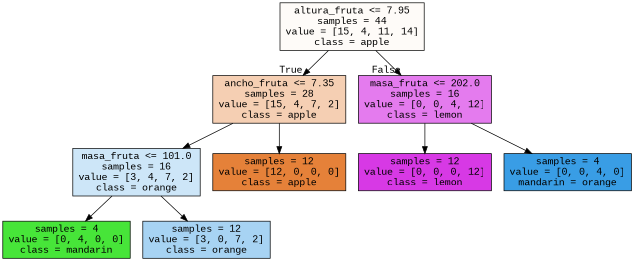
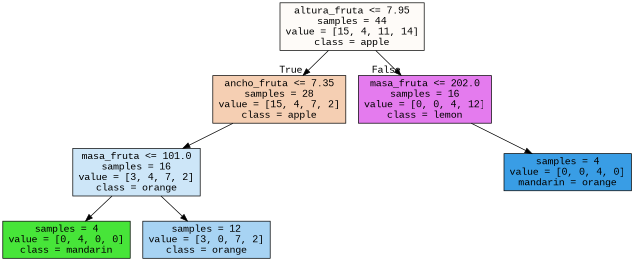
(279, 172) -> none
(425, 172) -> none
